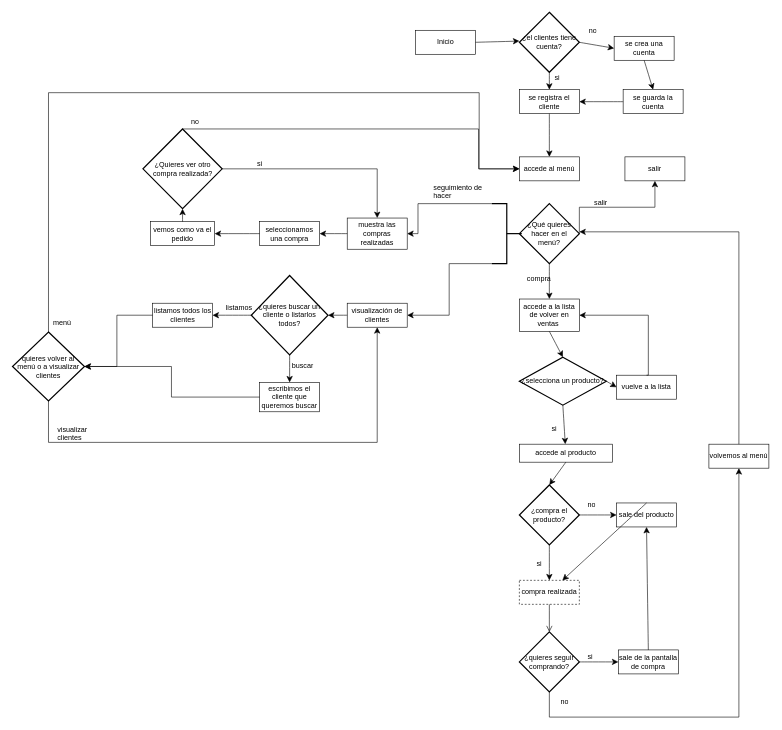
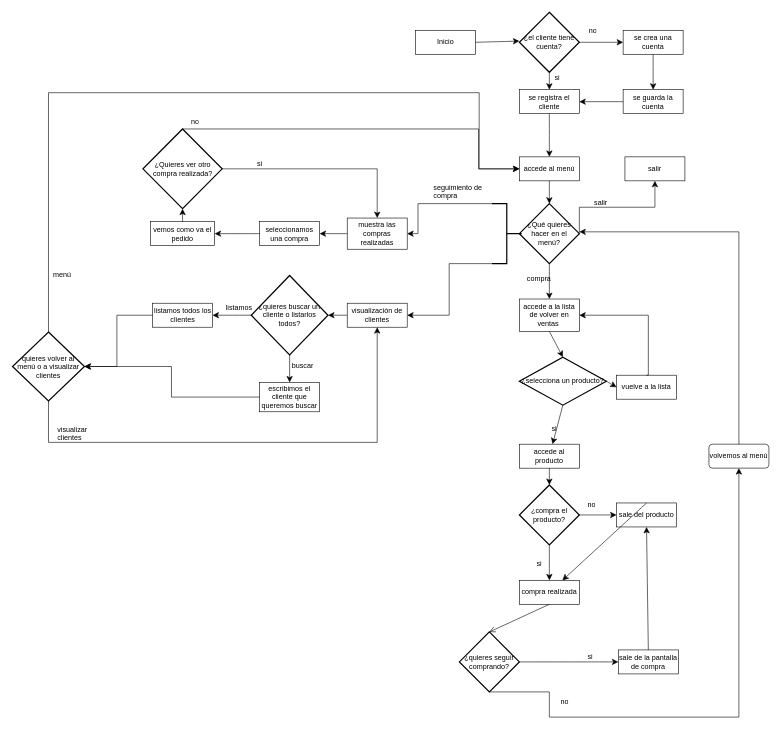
(549, 42) -> (549, 42)
(644, 48) -> (653, 42)
none -> (549, 190)
(460, 192) -> (460, 192)
(62, 323) -> (62, 275)
(566, 453) -> (549, 456)
(739, 456) -> (739, 456)
(549, 593) -> (549, 593)
(549, 662) -> (489, 662)
